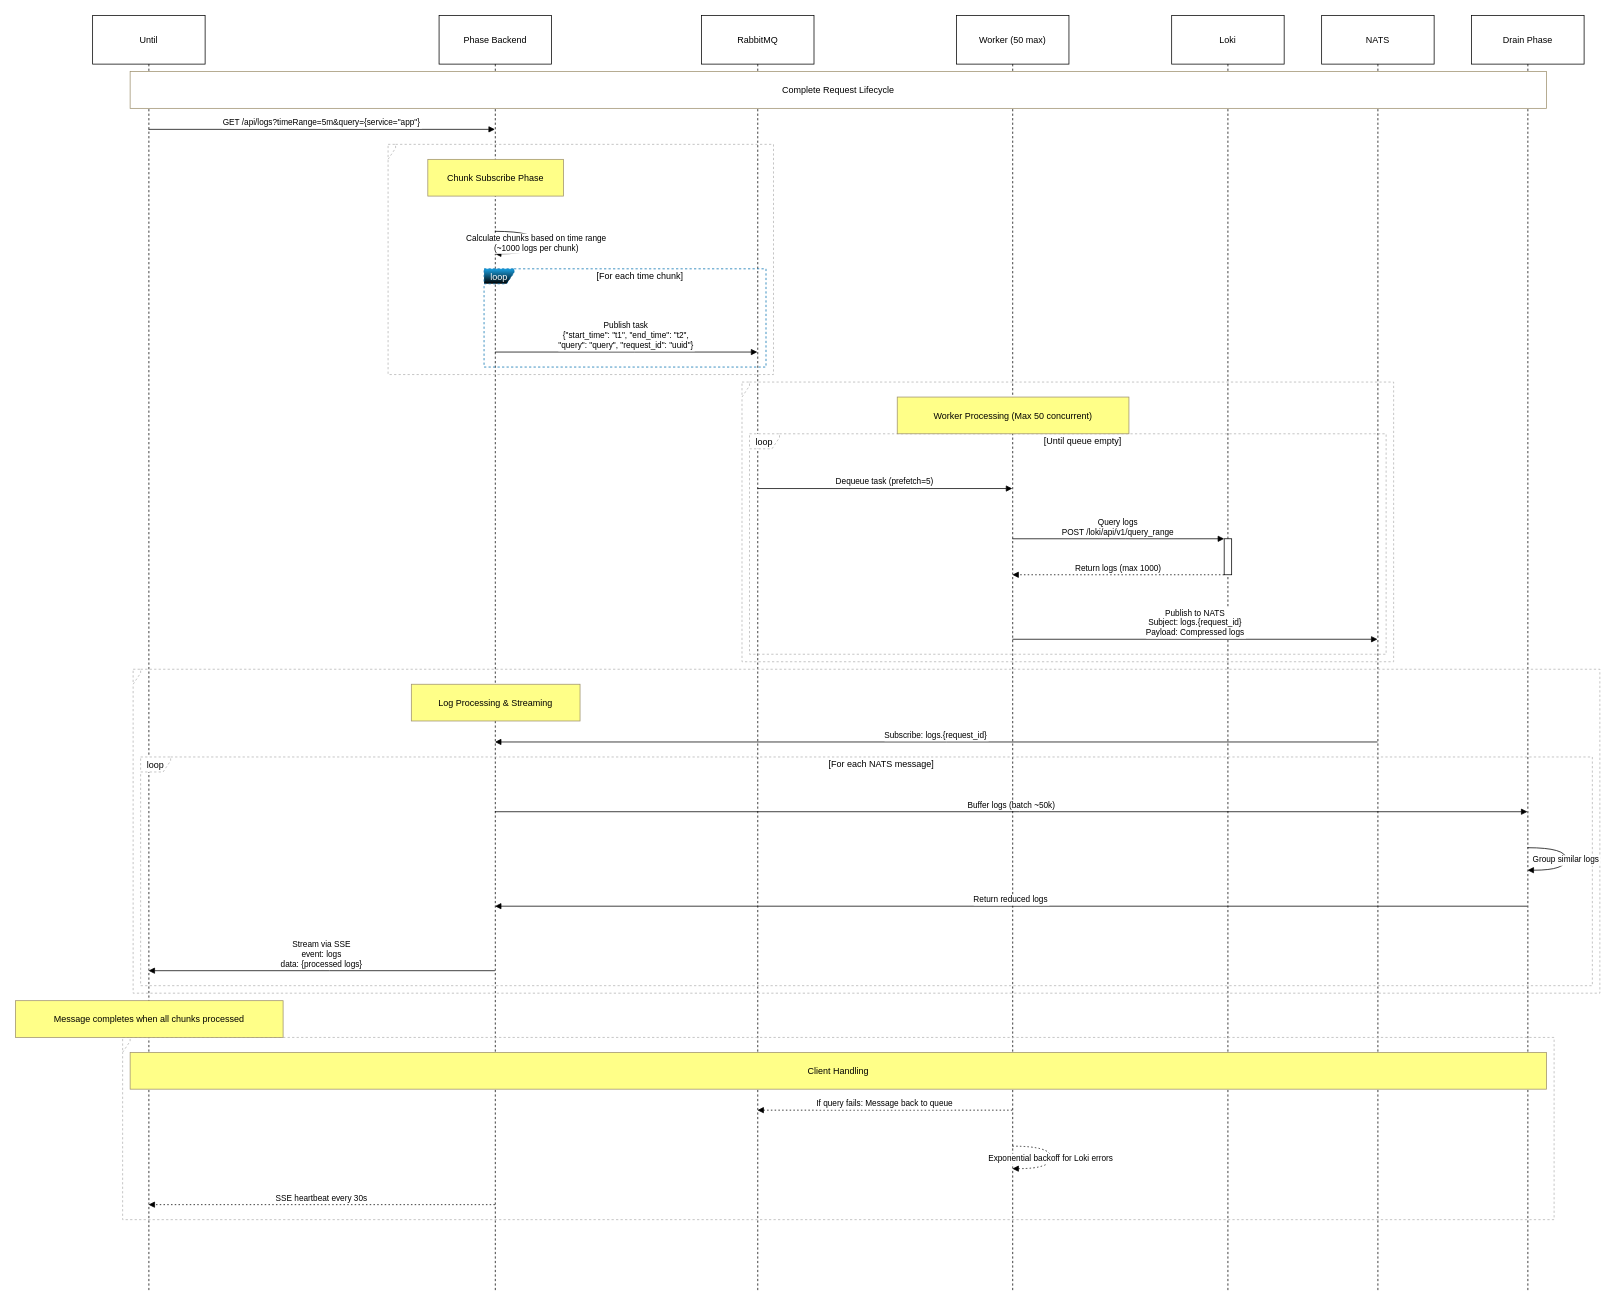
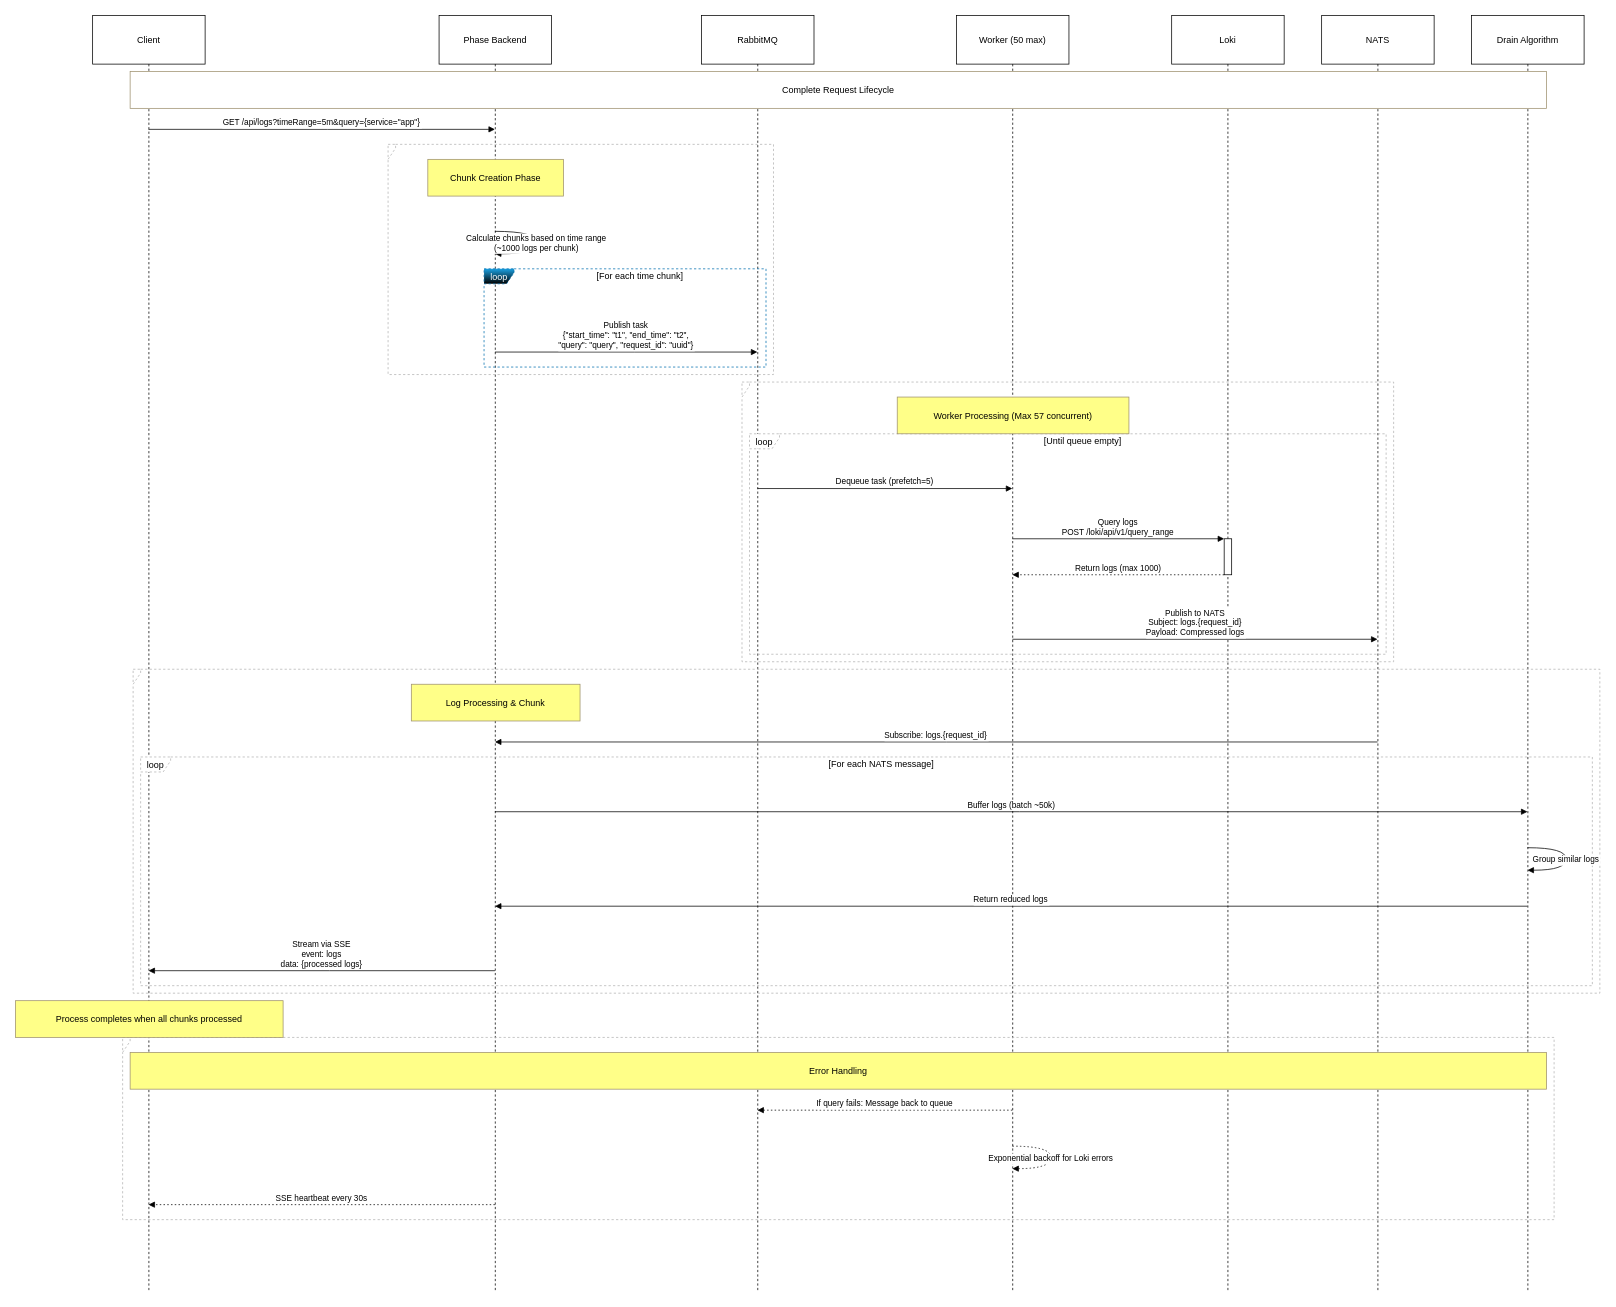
(149, 40) -> (149, 40)
(1528, 40) -> (1528, 40)
(495, 178) -> (495, 178)
(1013, 416) -> (1013, 416)
(495, 703) -> (495, 703)
(149, 1020) -> (149, 1020)
(838, 1071) -> (838, 1071)
